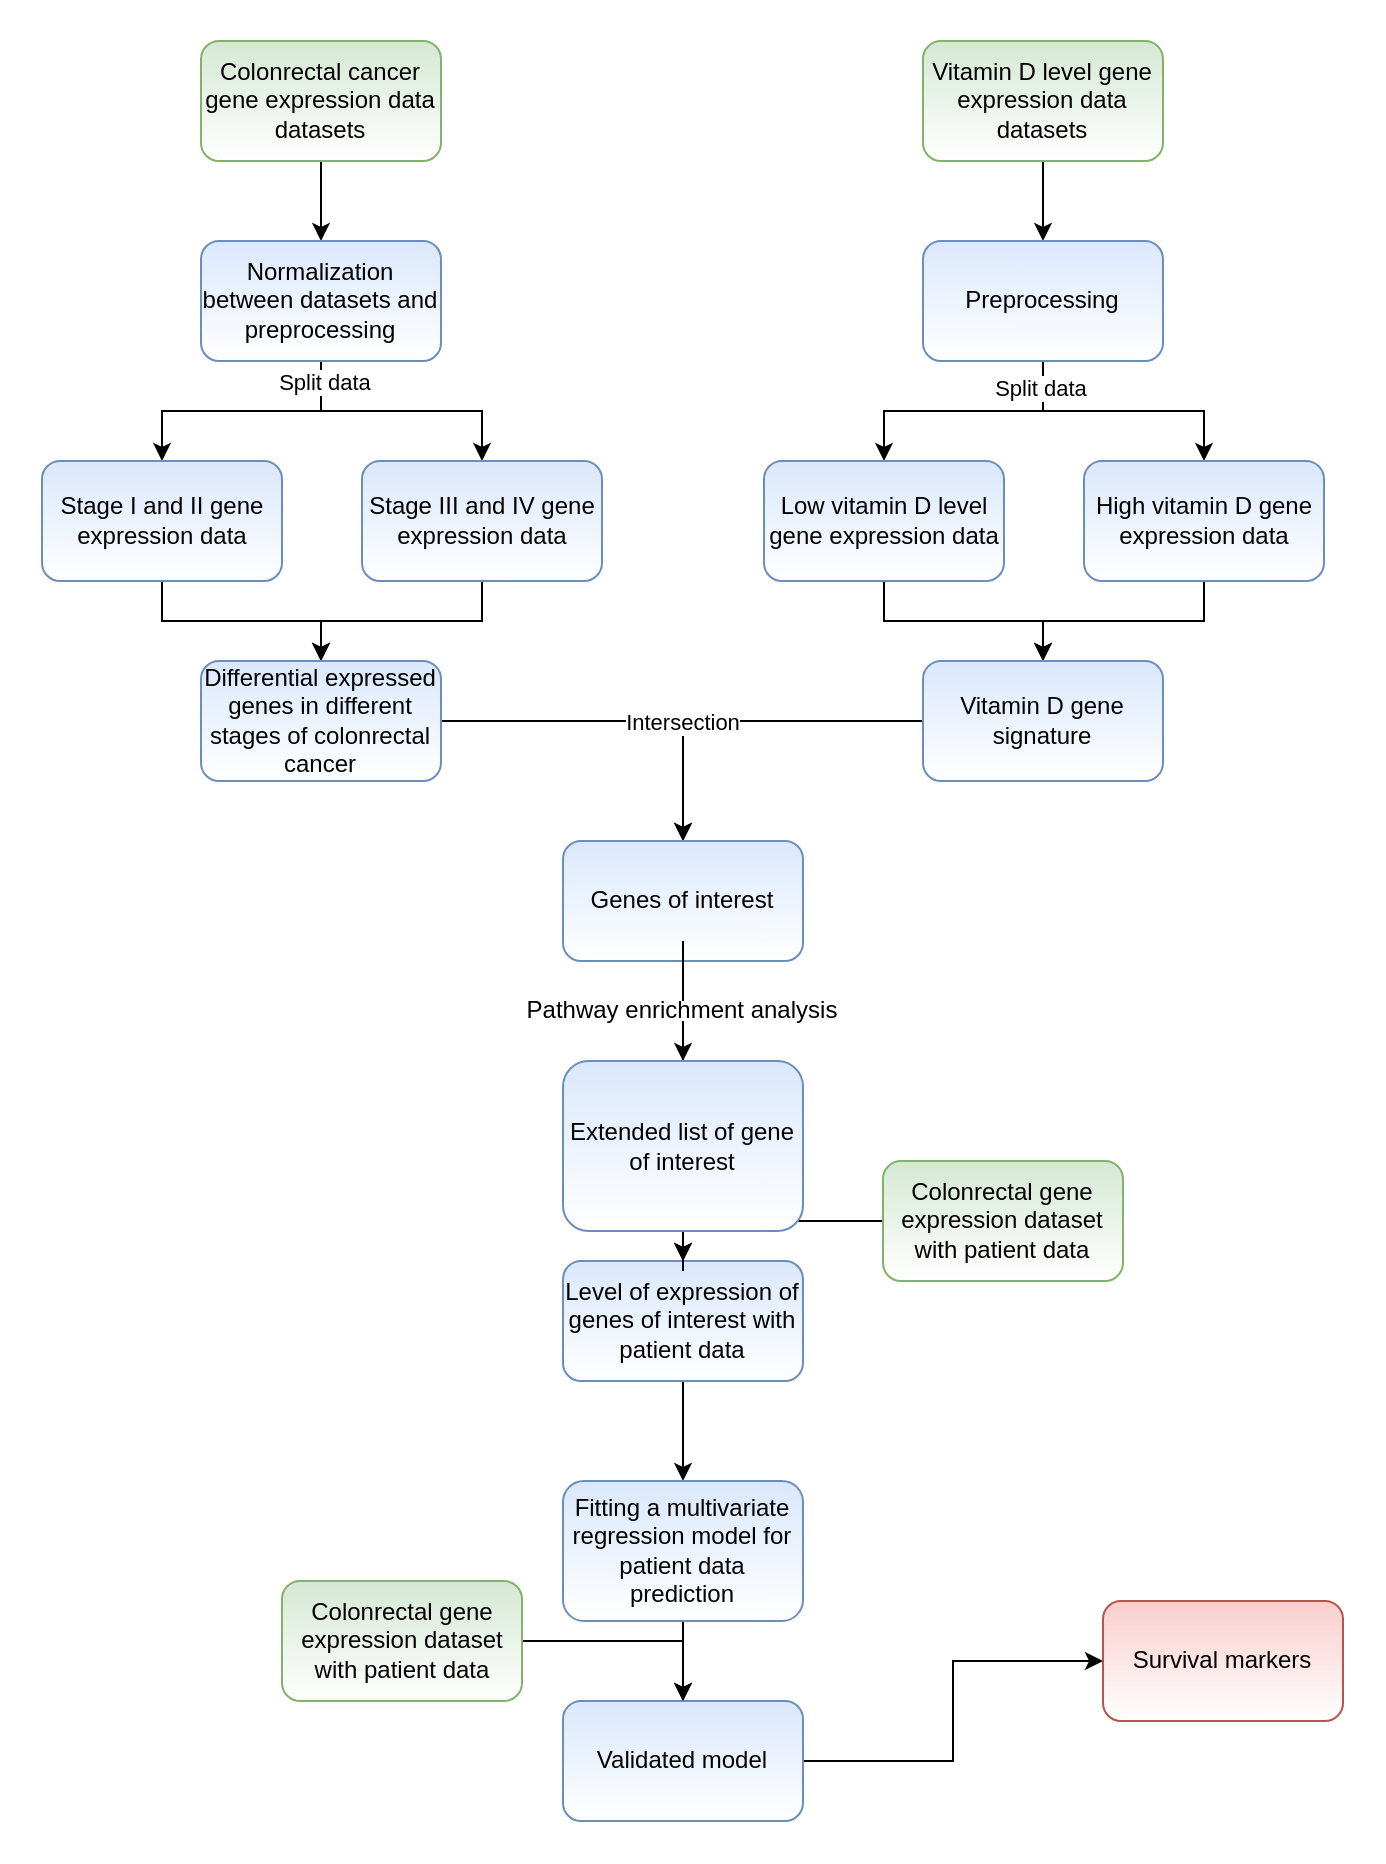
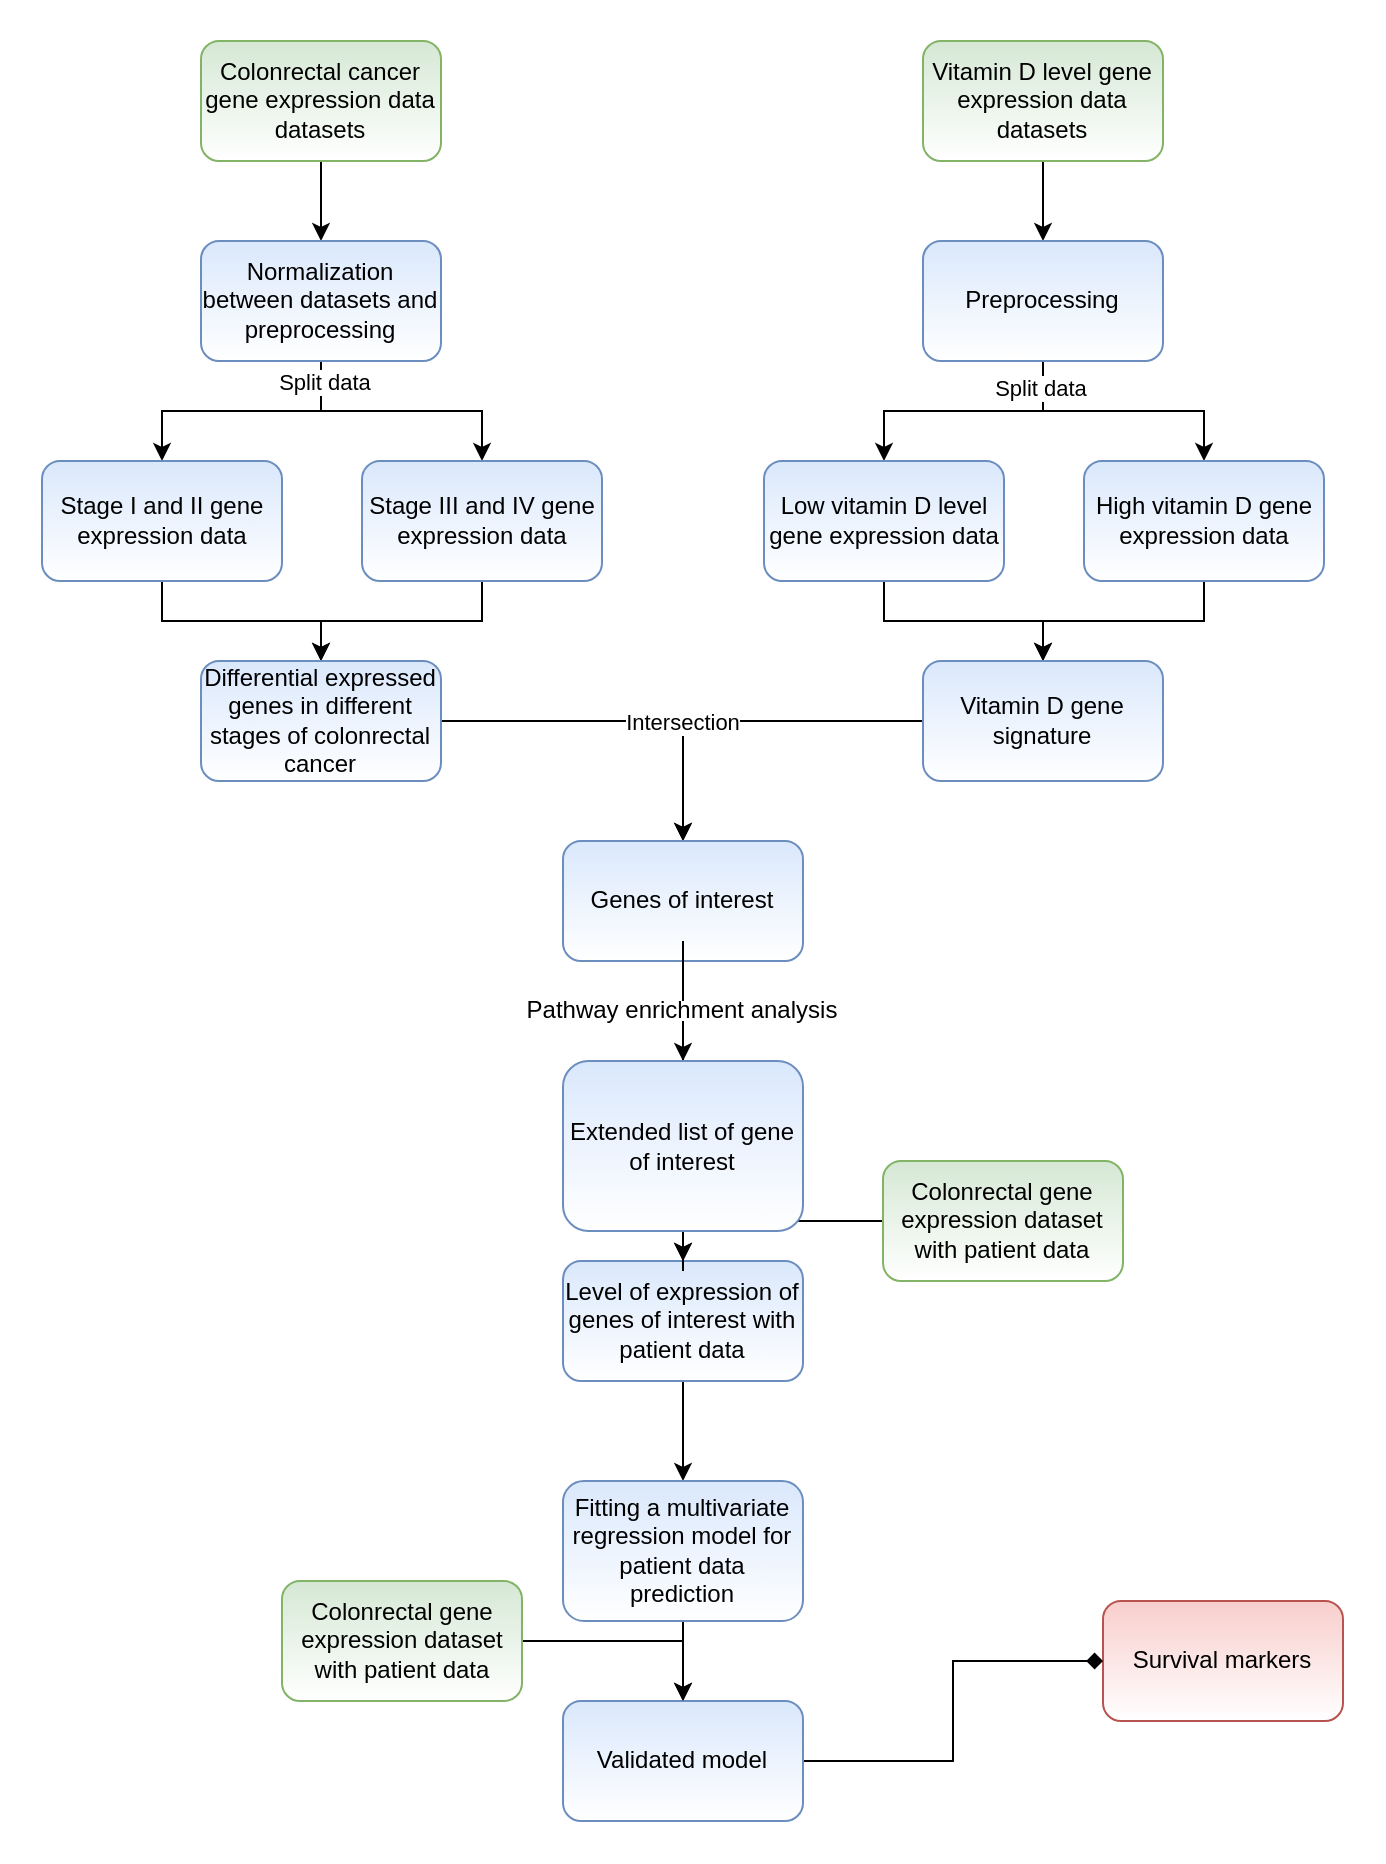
(1087, 1661) -> (1086, 1661)
